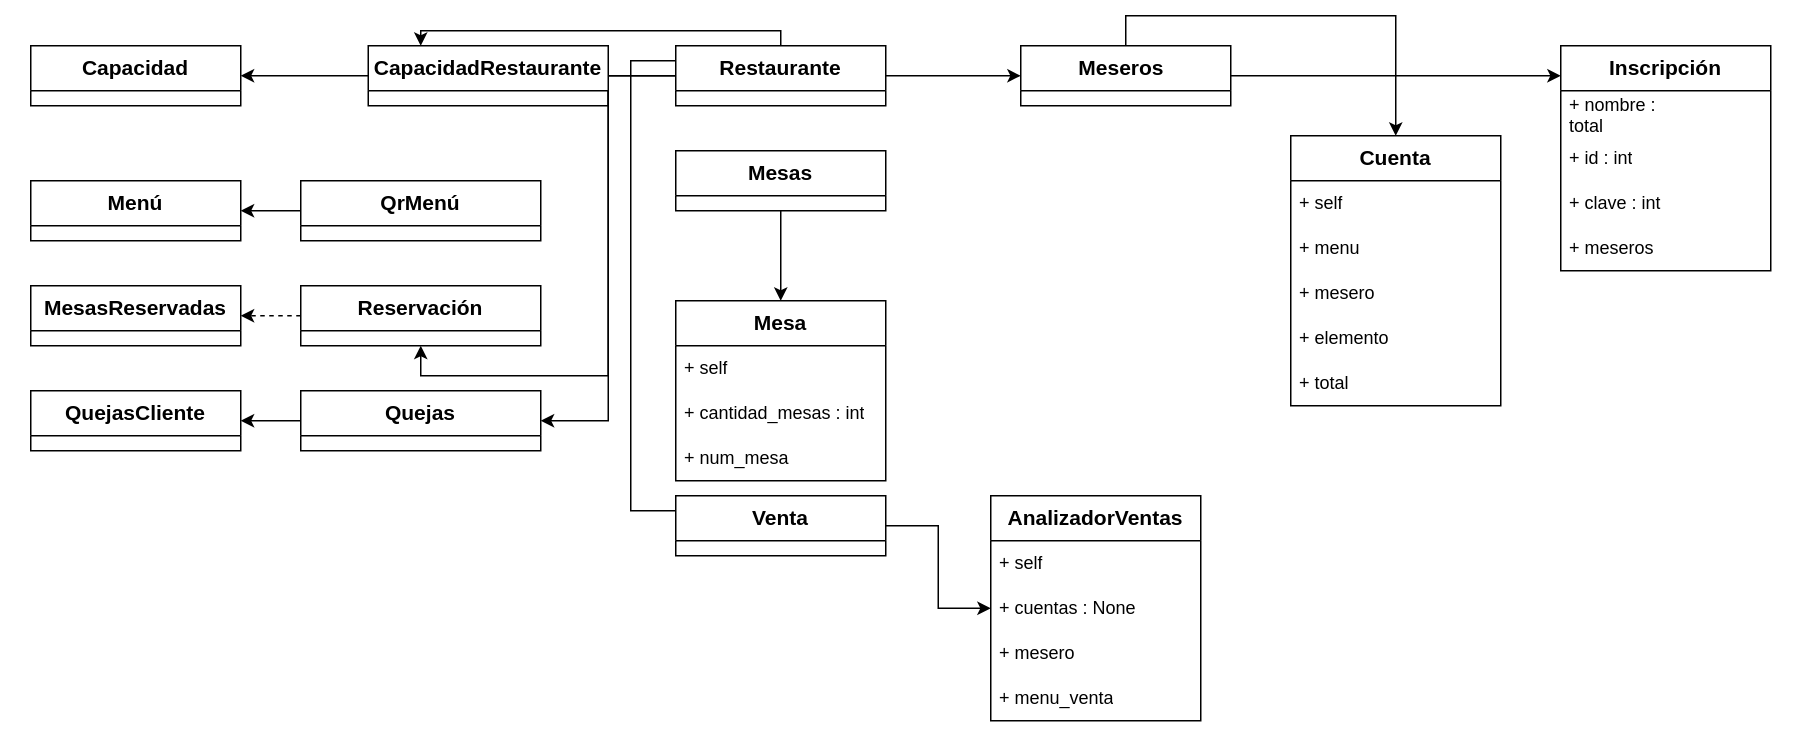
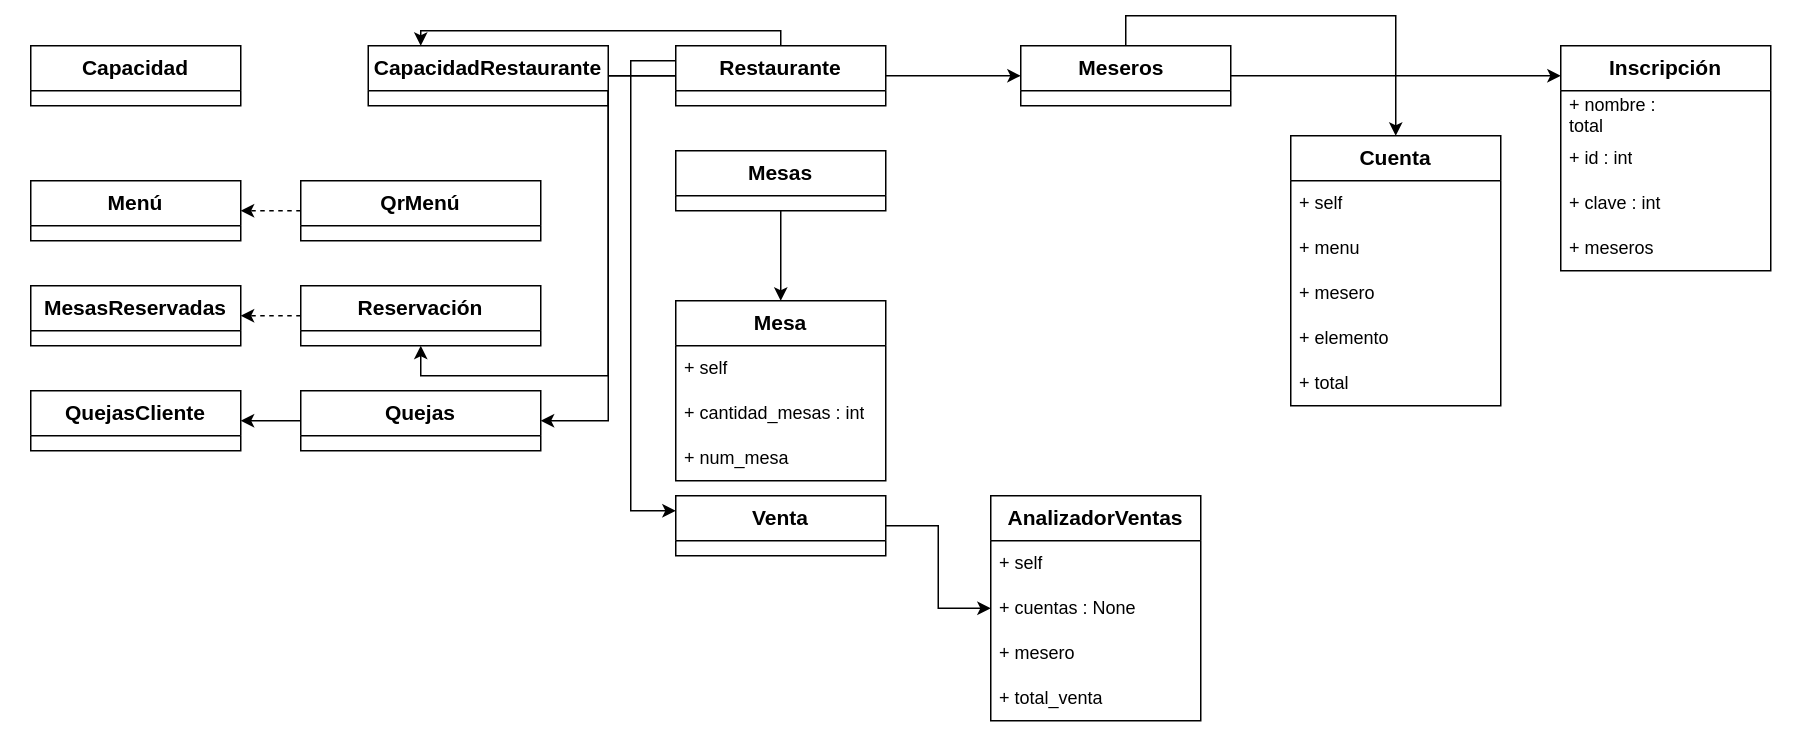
(310, 76) -> none
(276, 211) -> (276, 211)
(668, 511) -> (664, 511)
(1058, 698) -> (1061, 698)
